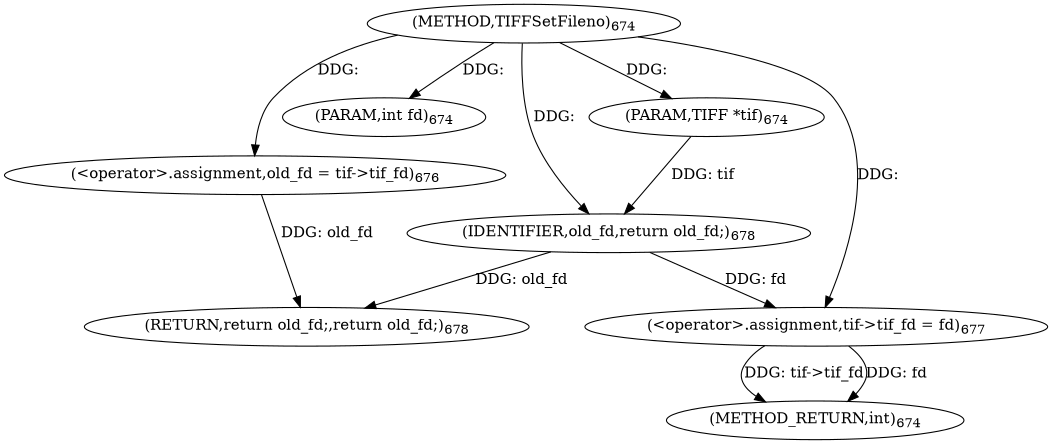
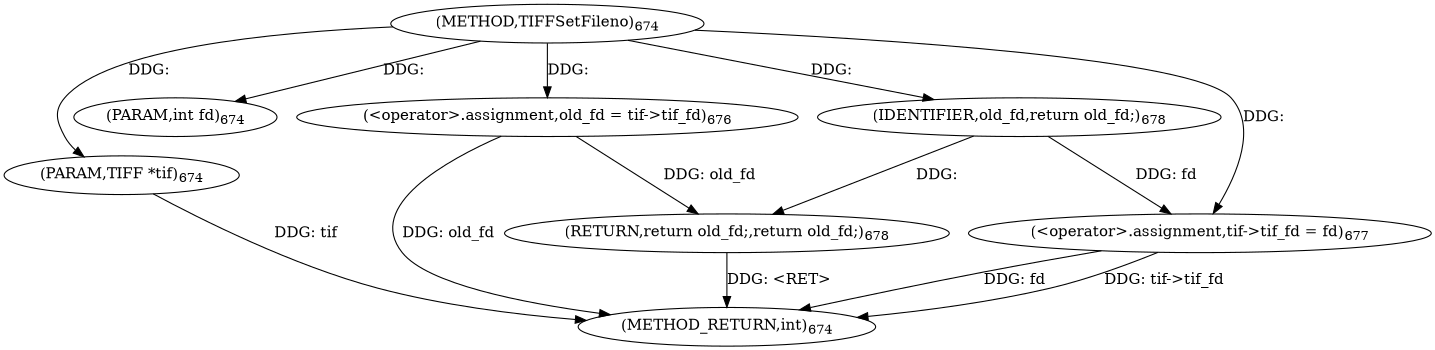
(661, 171) -> (357, 282)
none -> (415, 264)
none -> (727, 275)
(522, 280) -> (939, 175)
